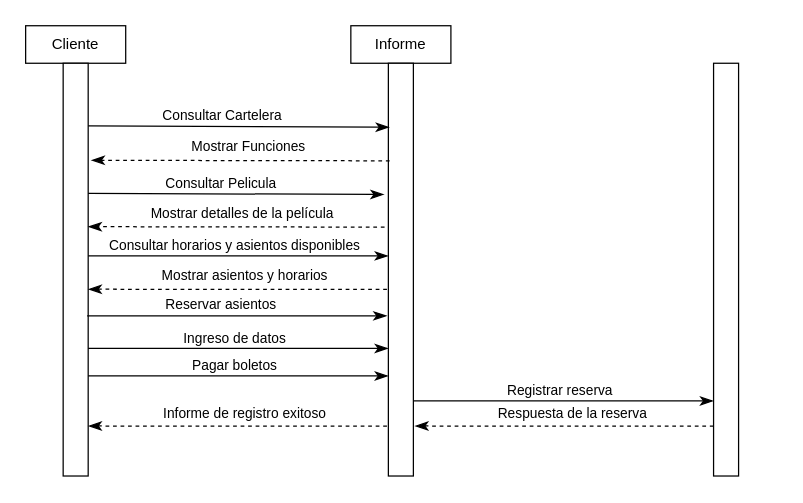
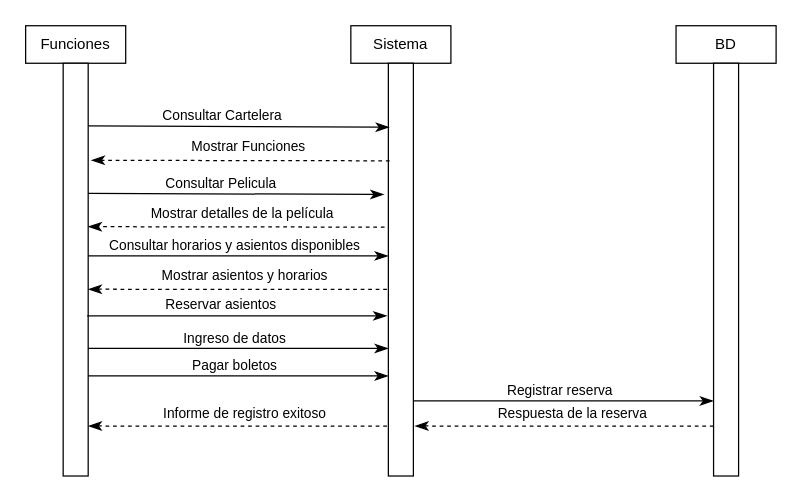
(76, 44) -> (76, 44)
(401, 44) -> (401, 44)
none -> (726, 44)
